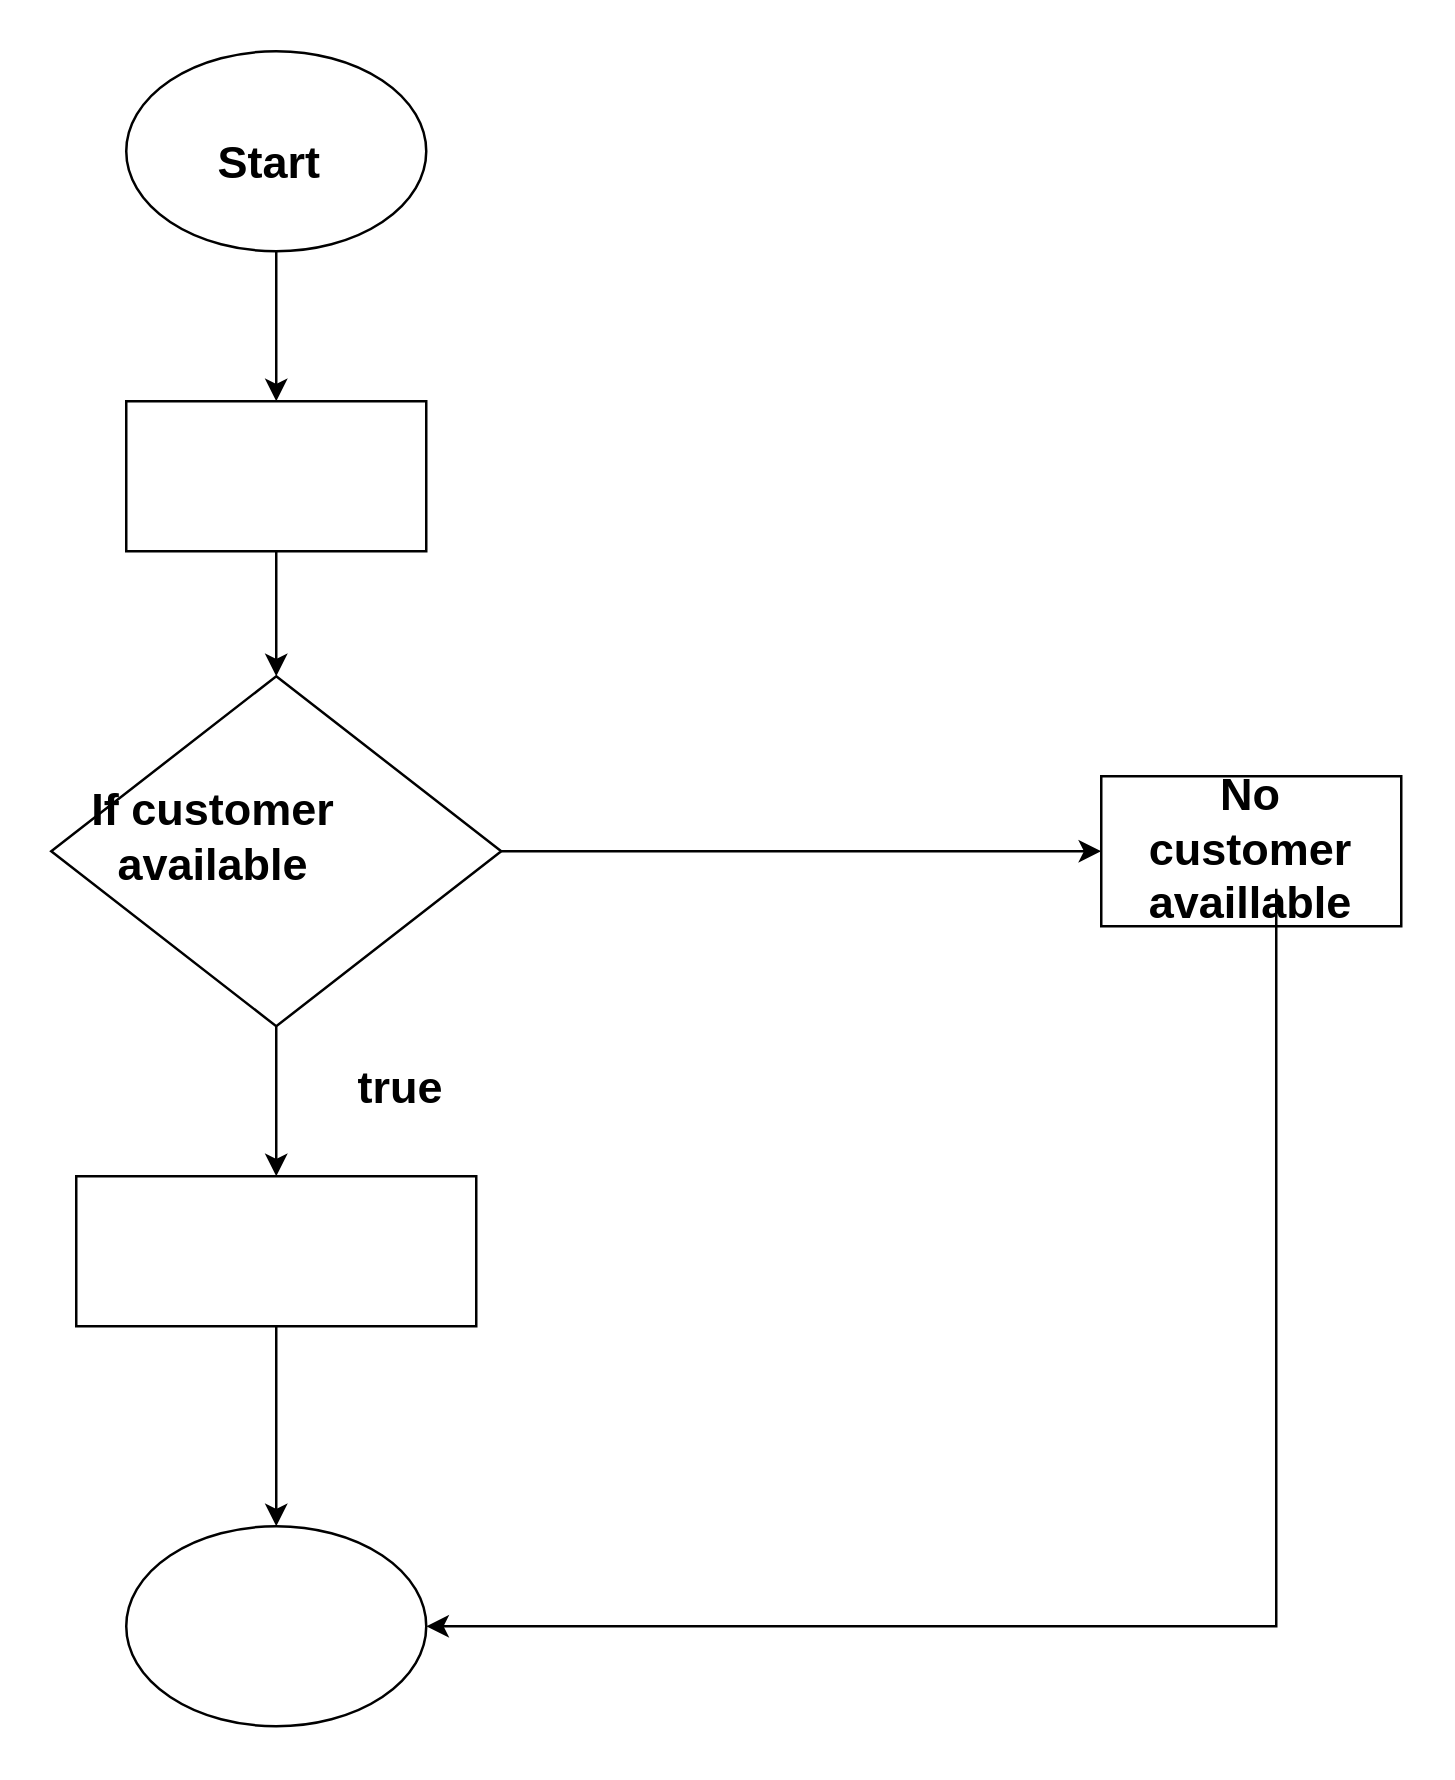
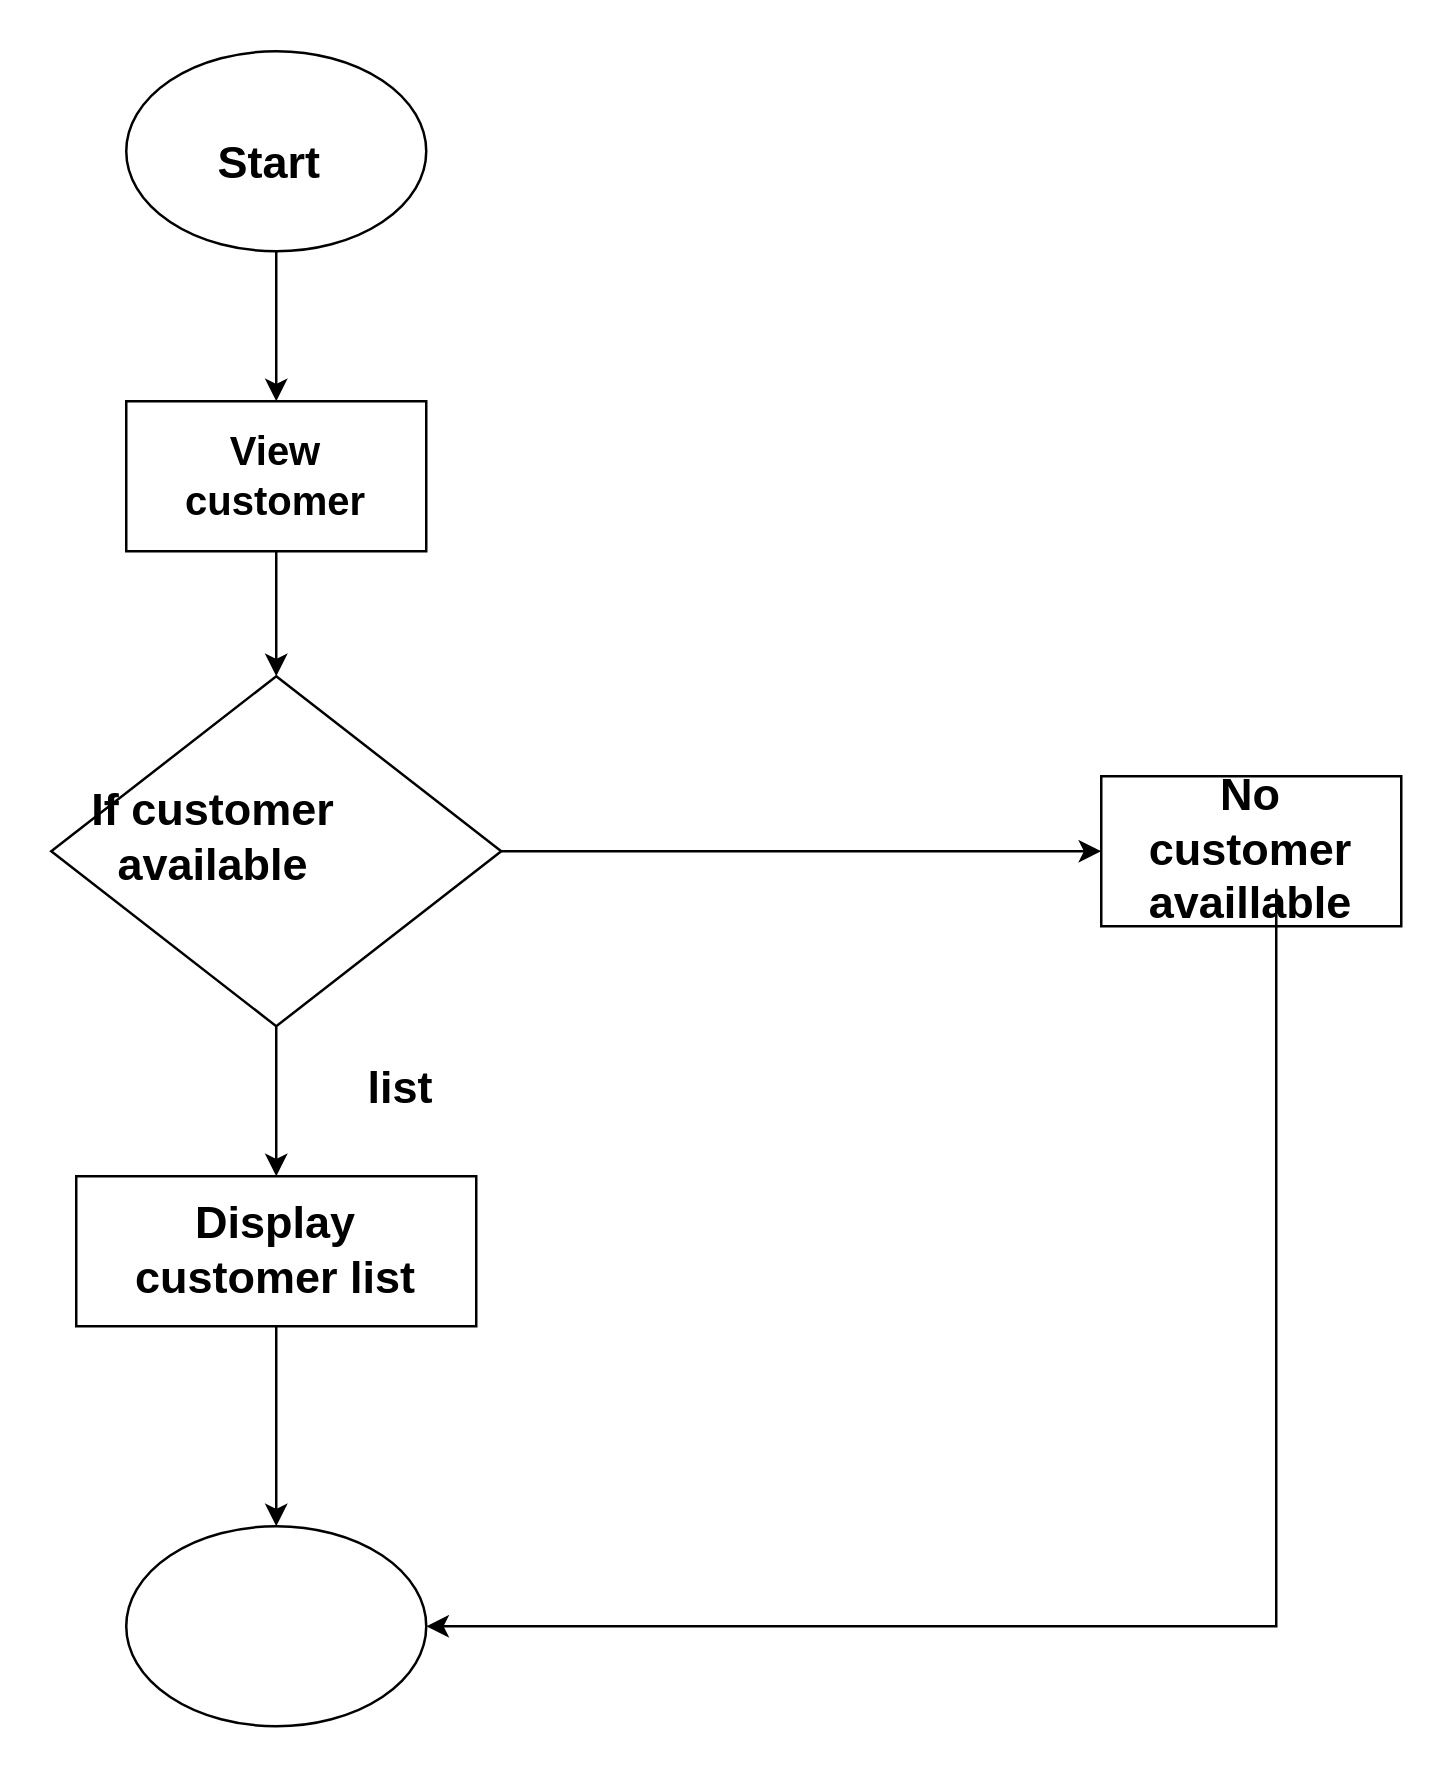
none -> (276, 476)
(401, 1089) -> (401, 1089)
none -> (276, 1251)
